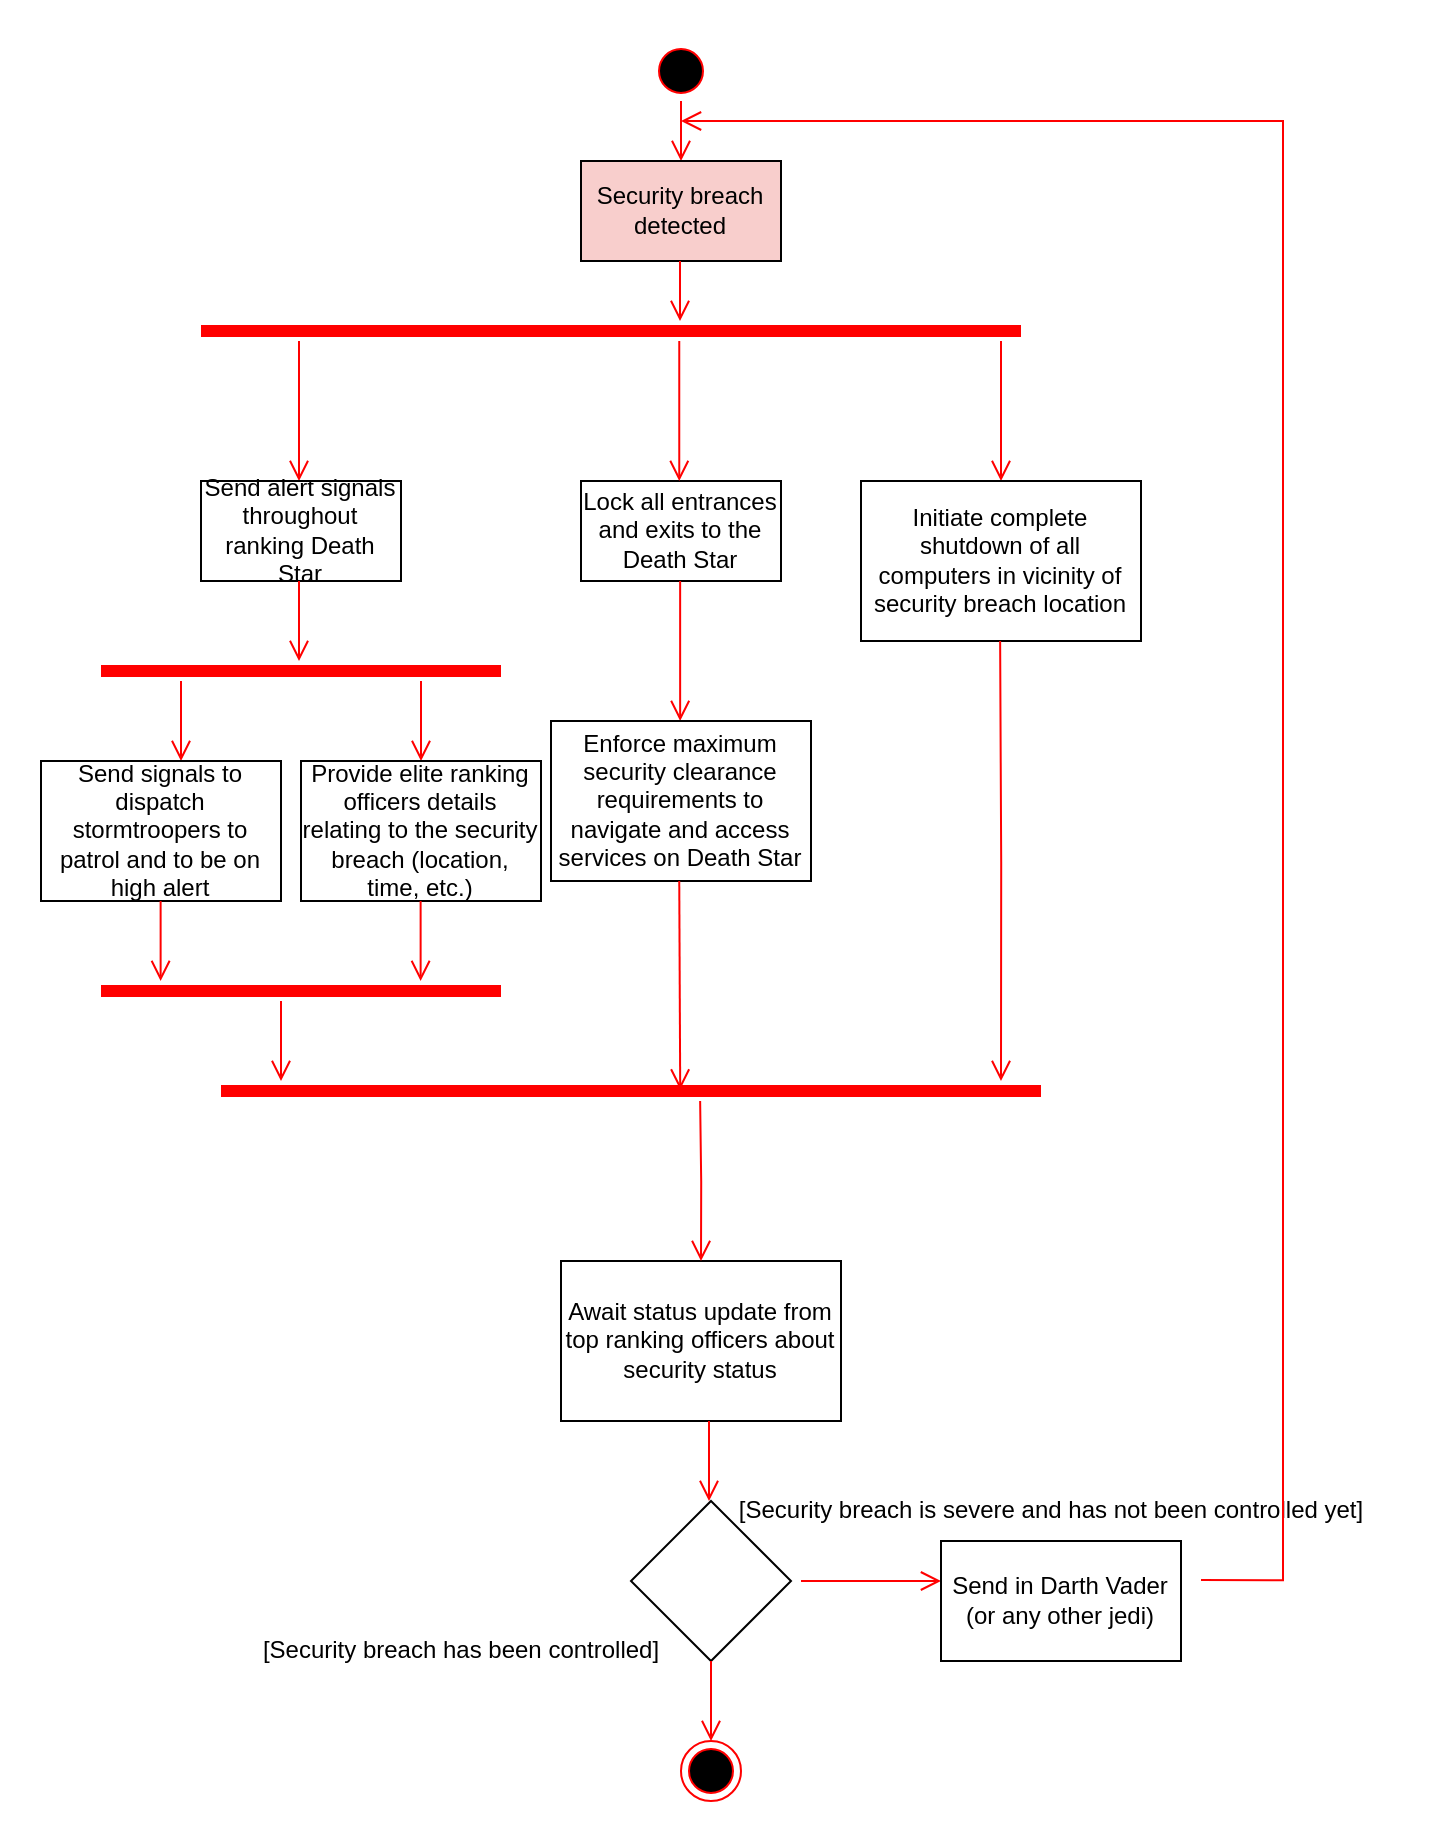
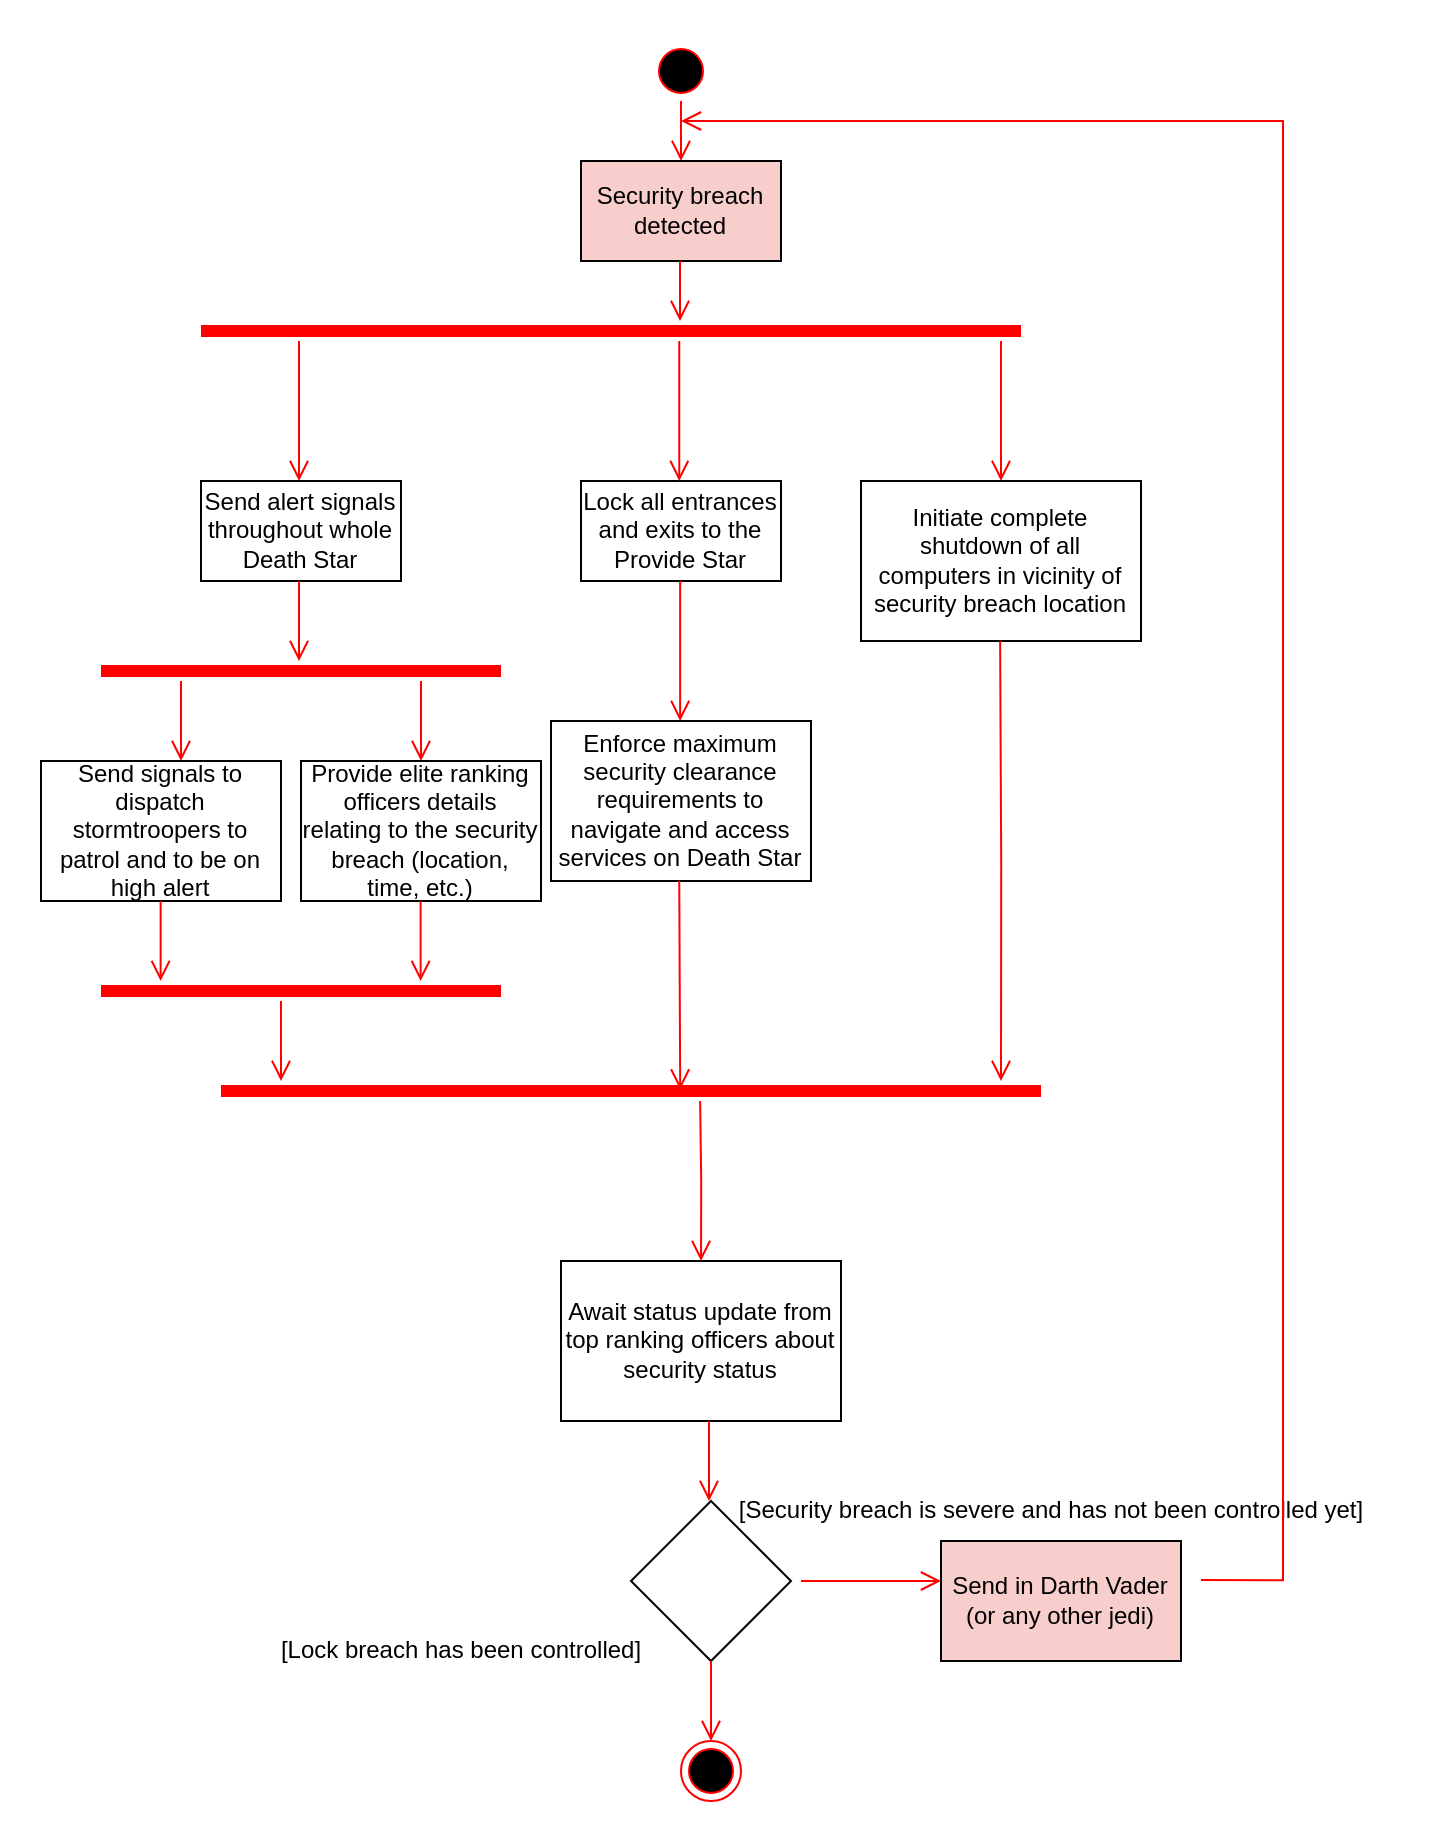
(301, 531) -> (301, 531)
(681, 531) -> (681, 531)
(1061, 1601) -> (1061, 1601)
(462, 1651) -> (462, 1651)
